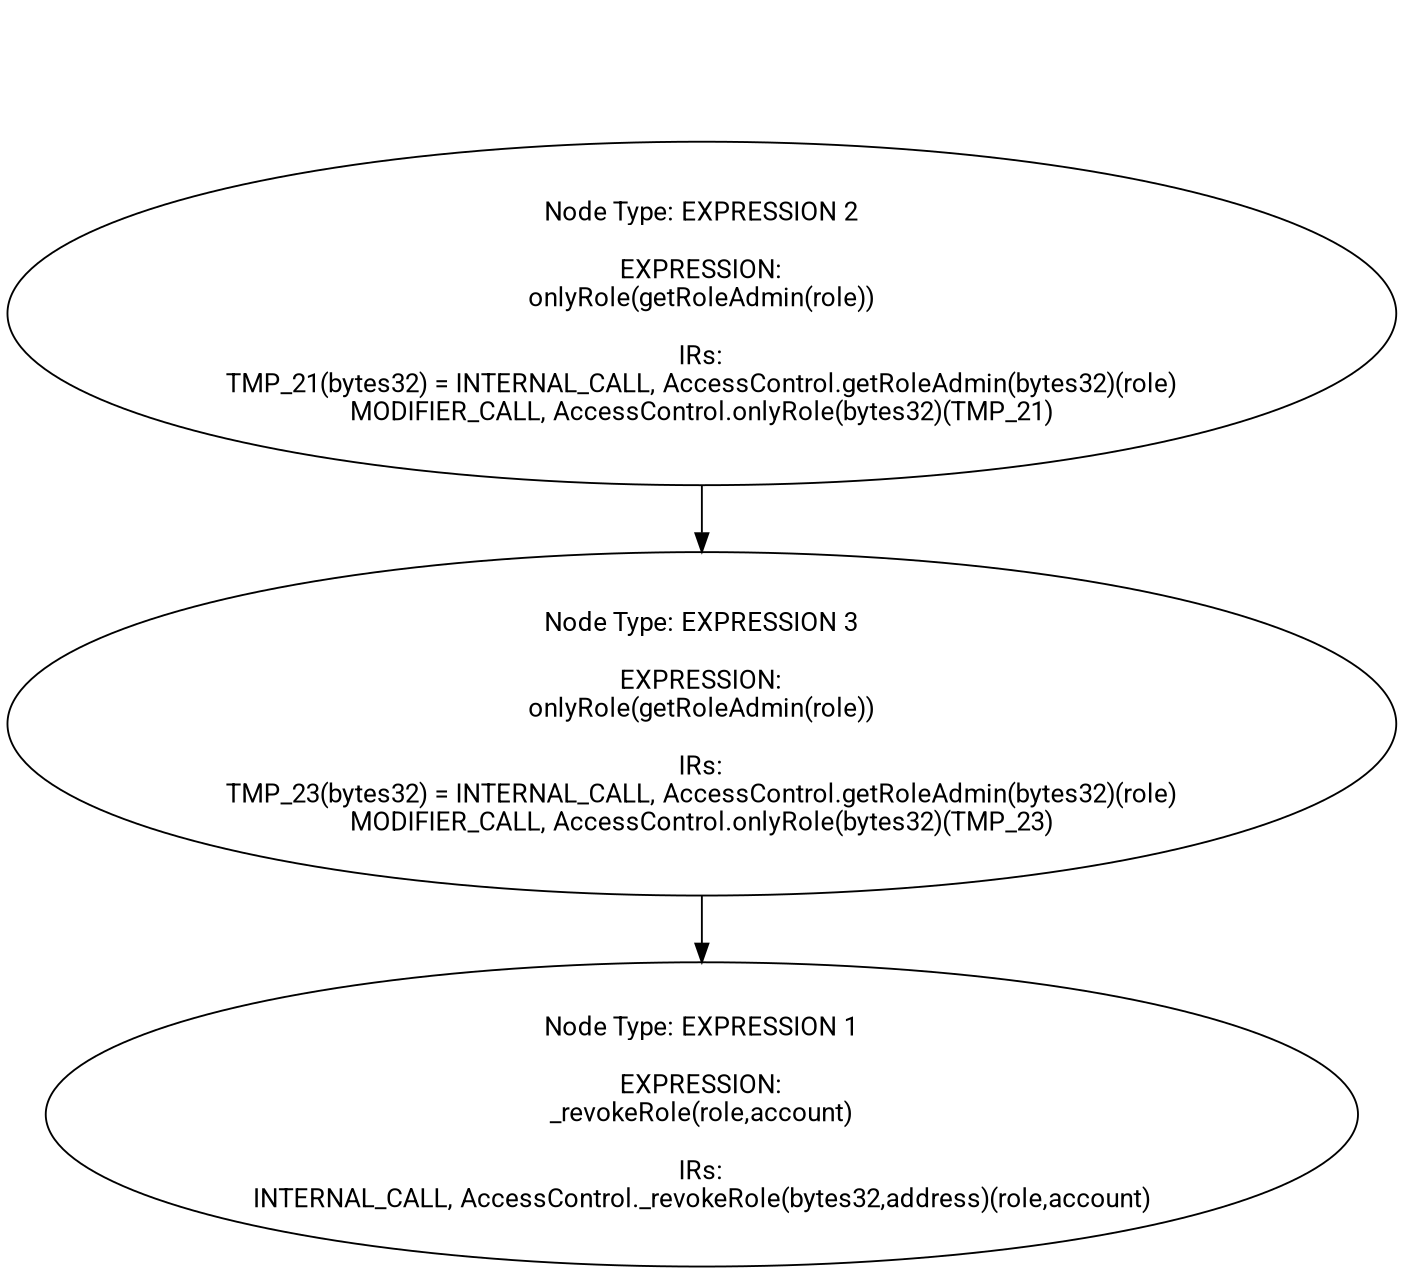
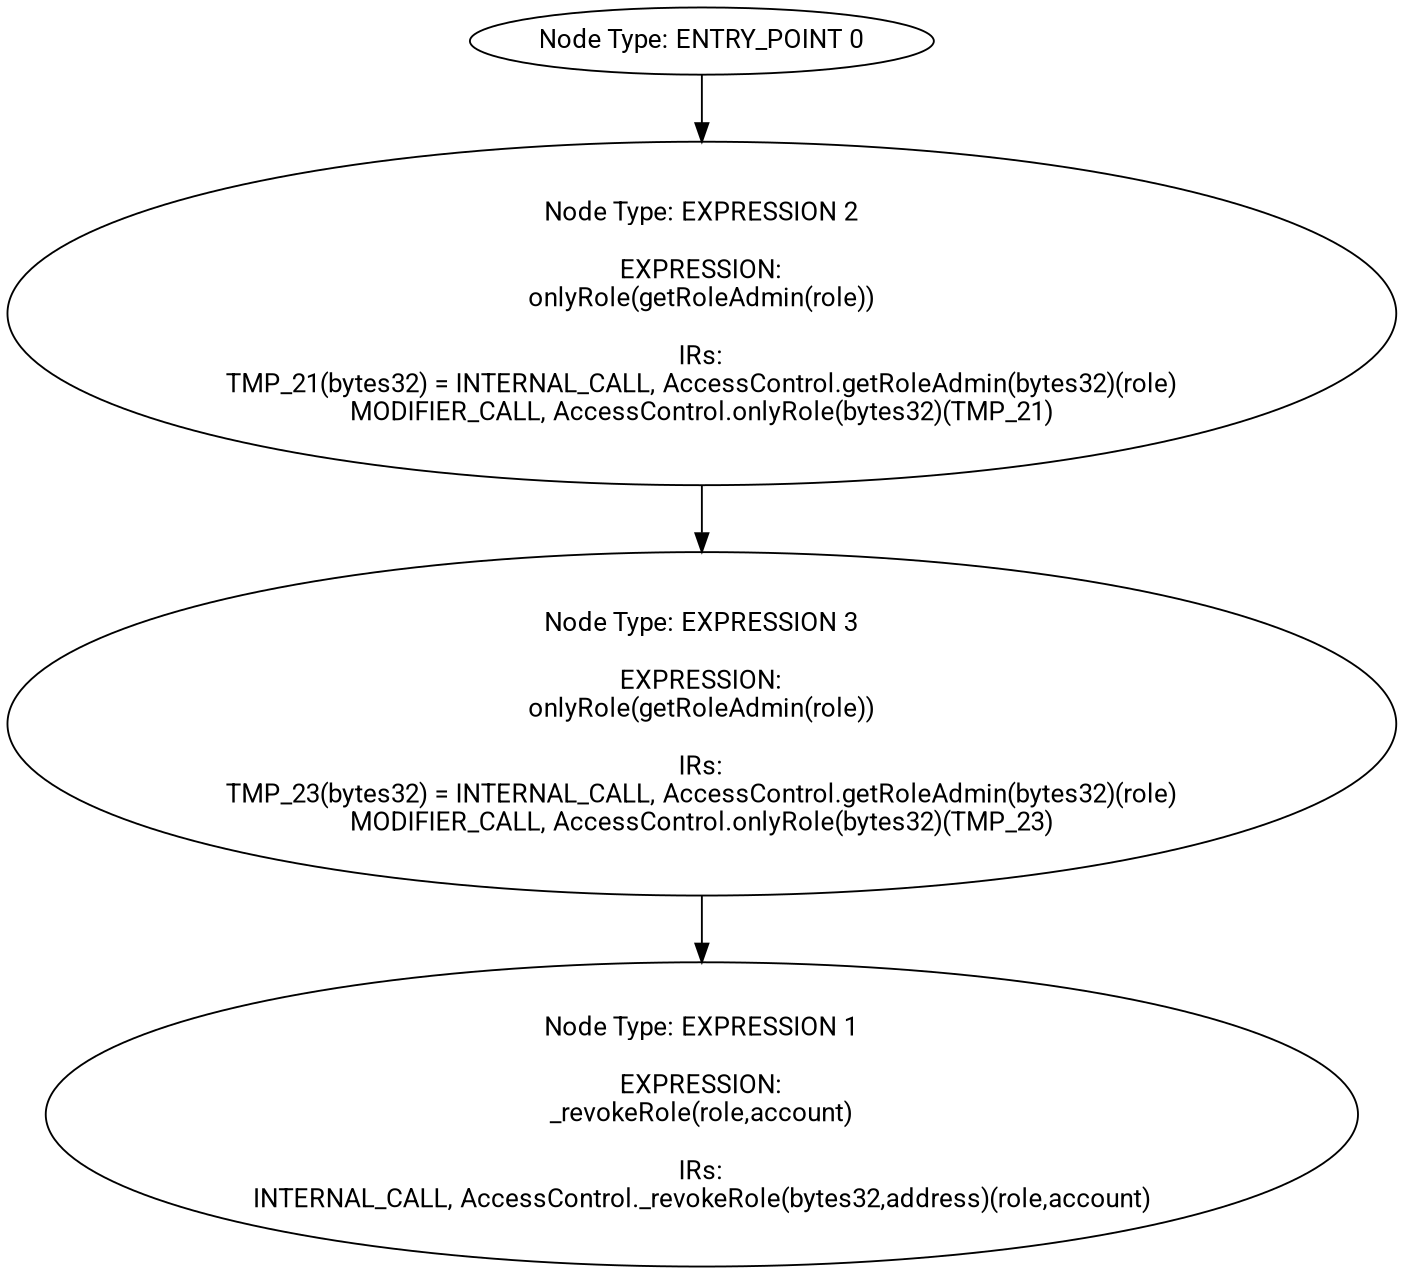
none -> (702, 41)
